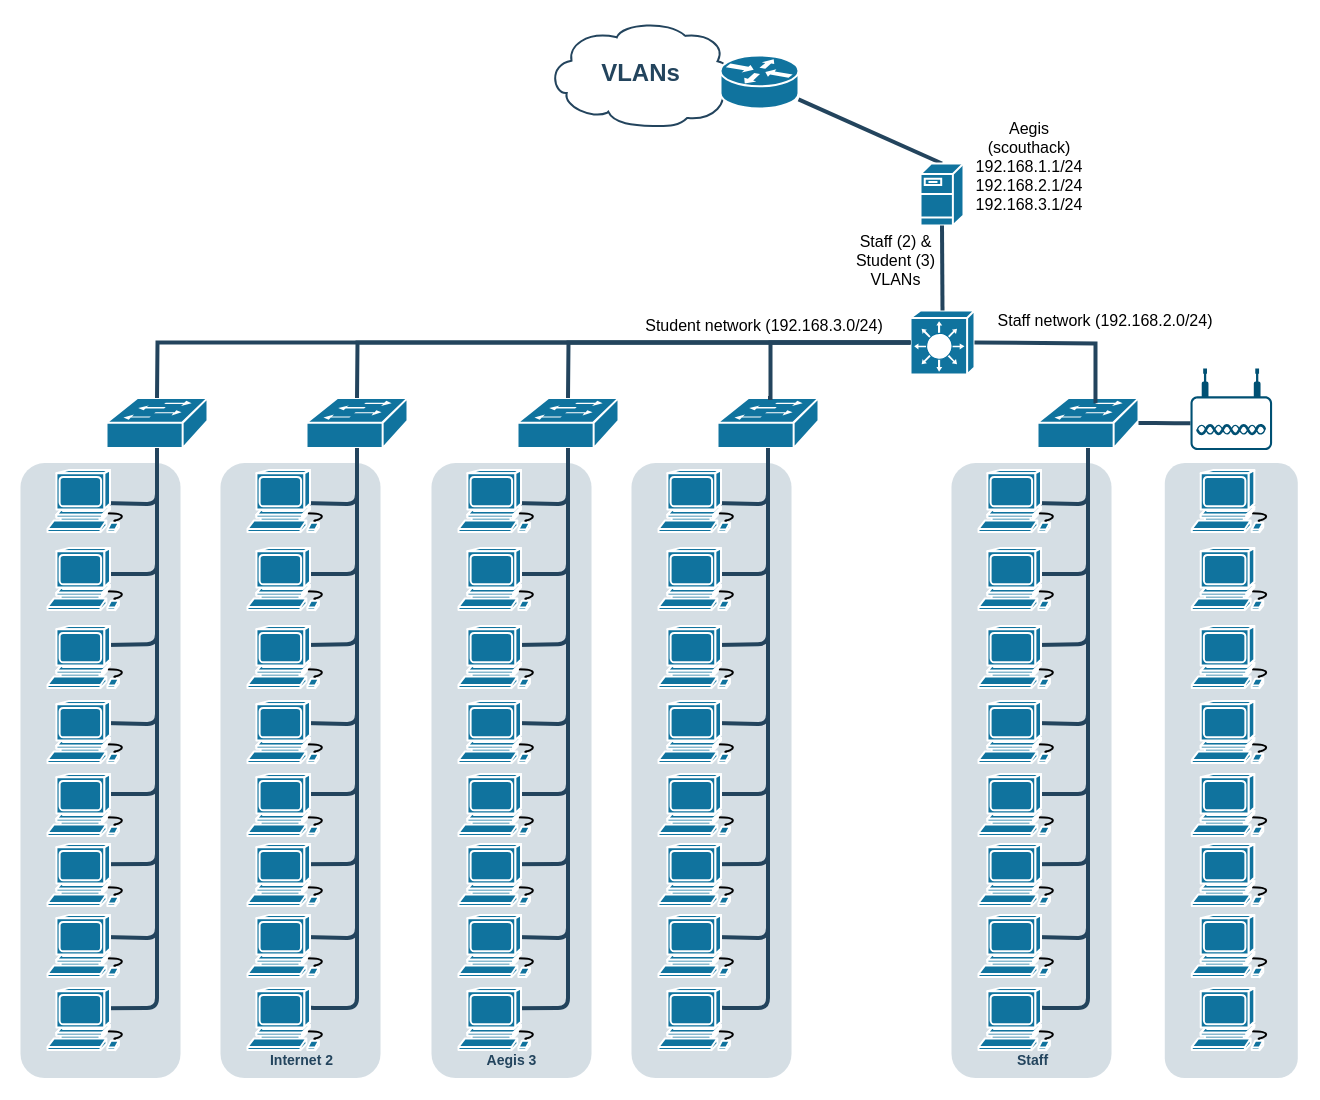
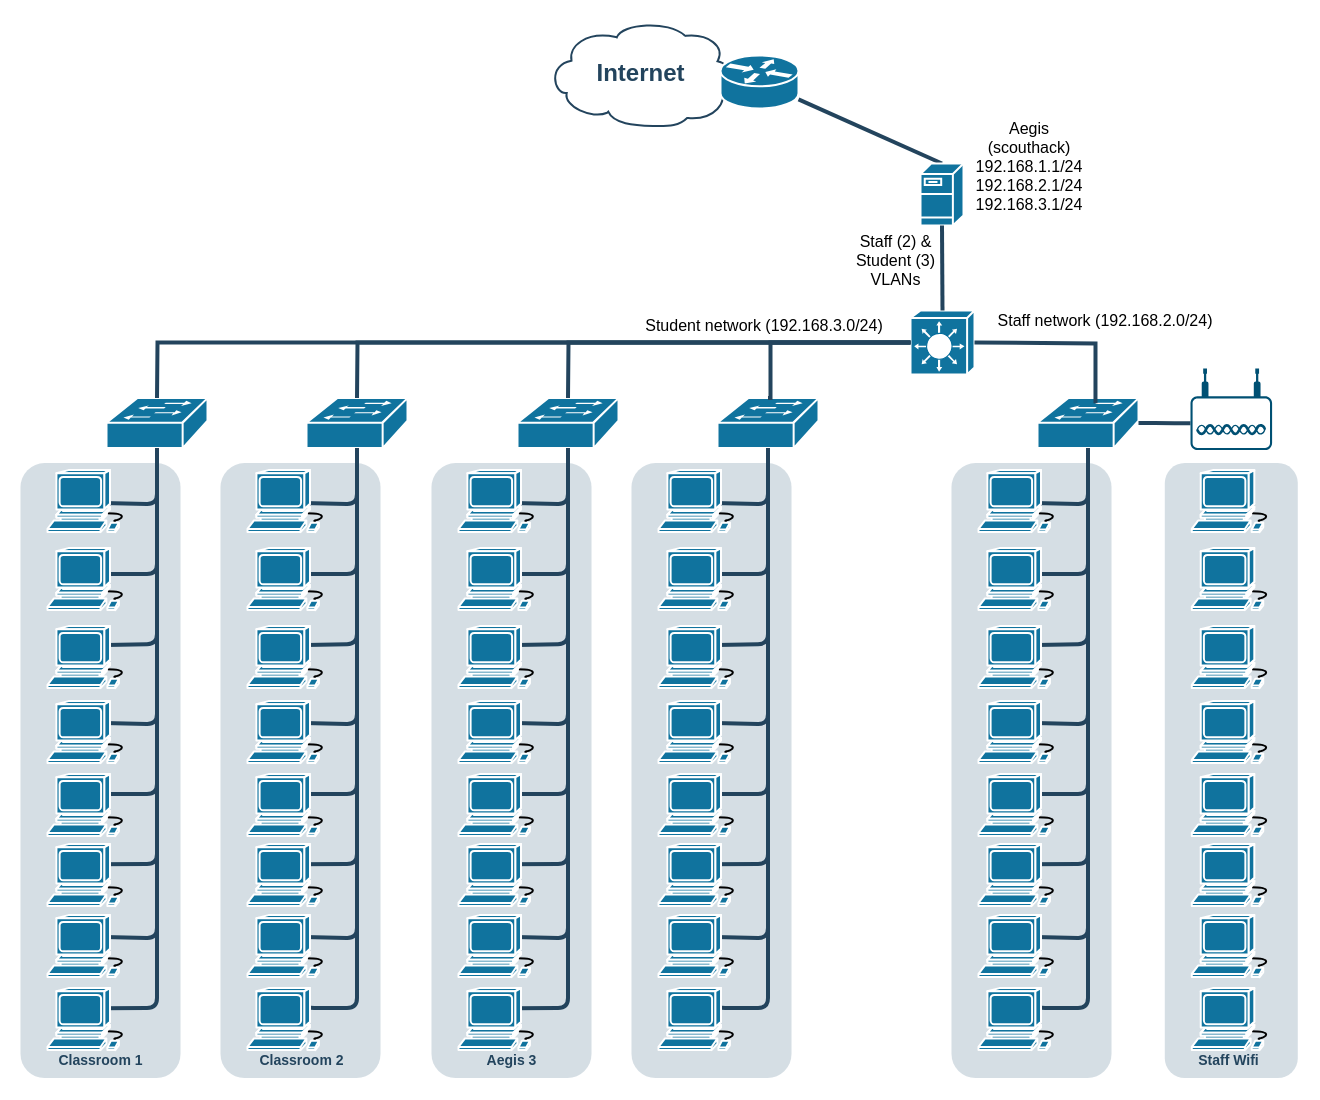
(641, 74) -> (641, 74)
none -> (101, 1060)
(1033, 1060) -> none
none -> (1229, 1060)
(302, 1061) -> (302, 1061)
